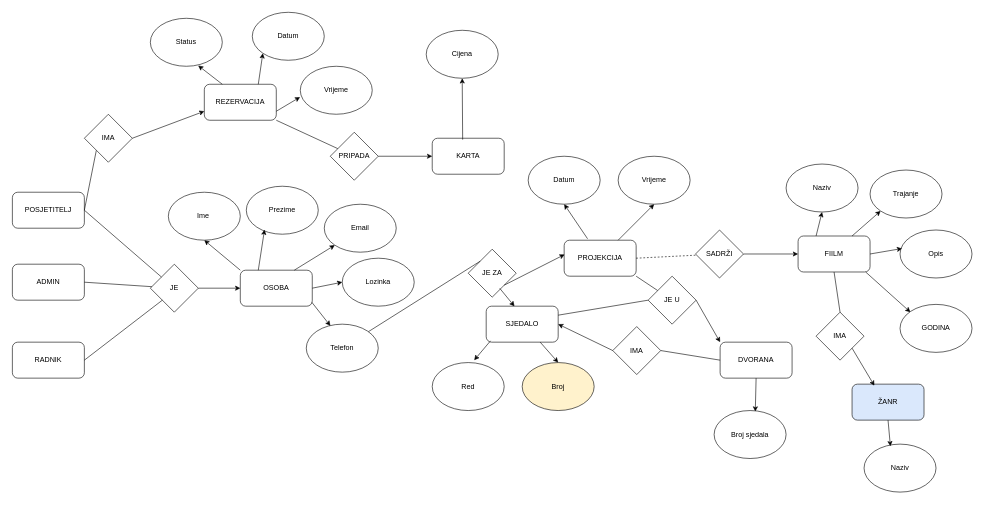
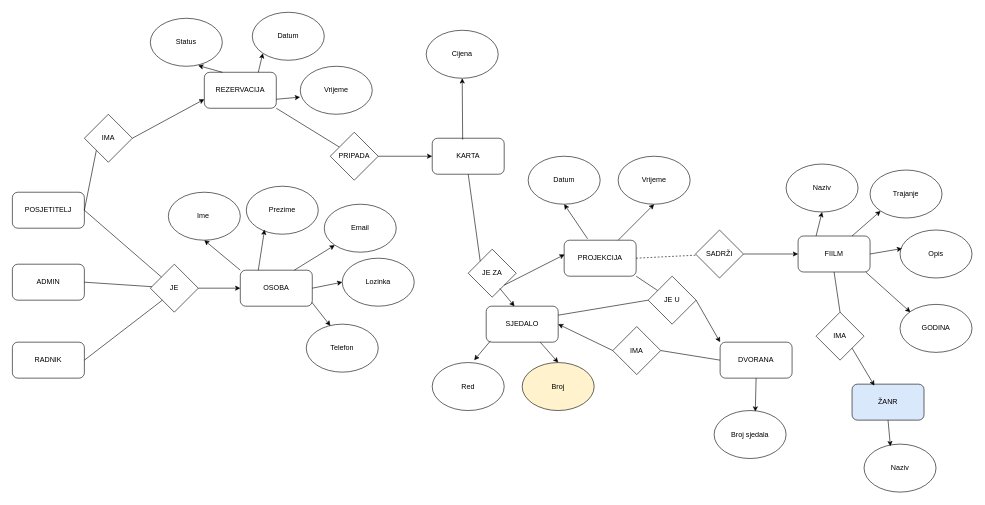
(240, 102) -> (240, 90)
(424, 297) -> (474, 218)
